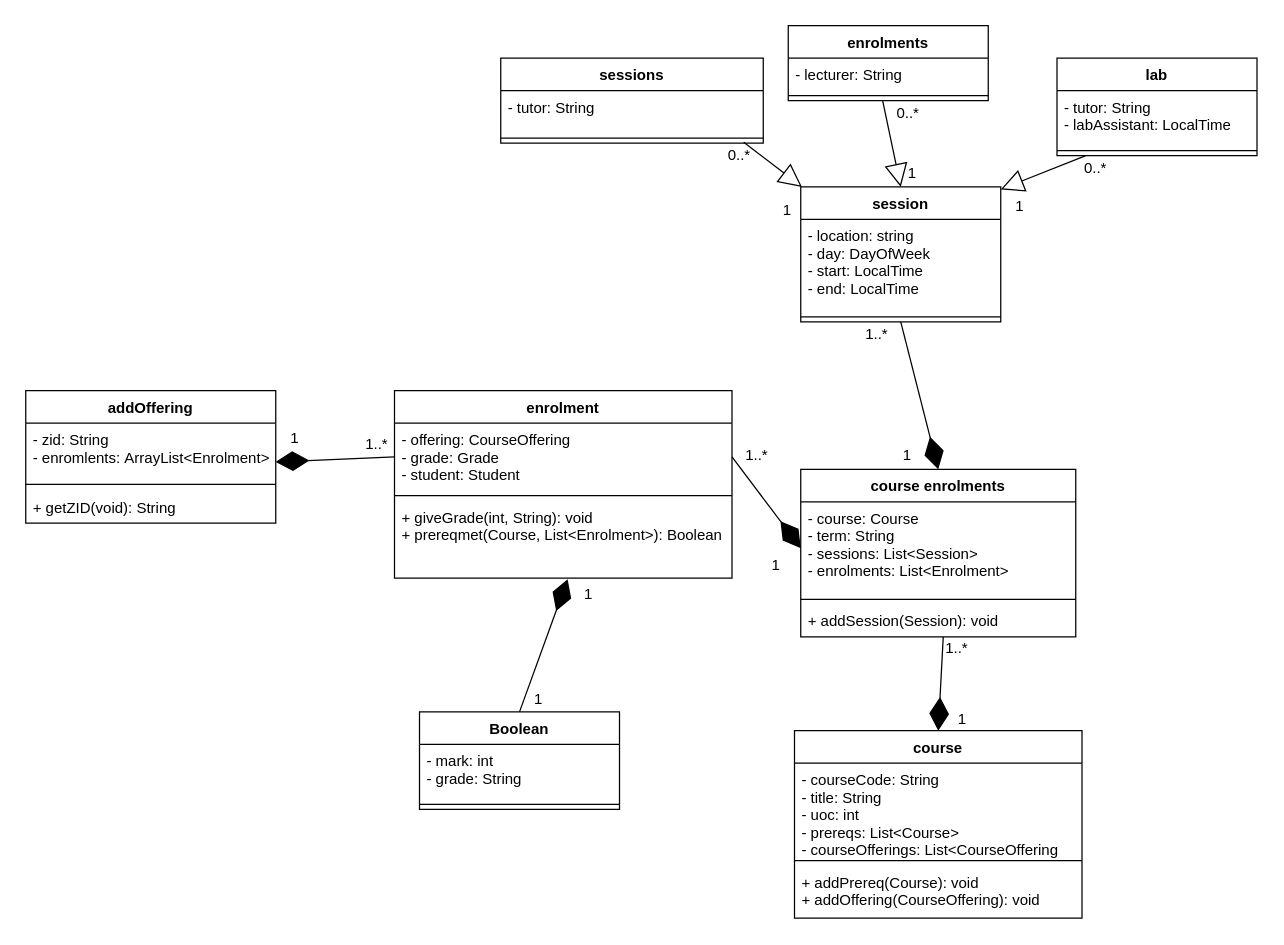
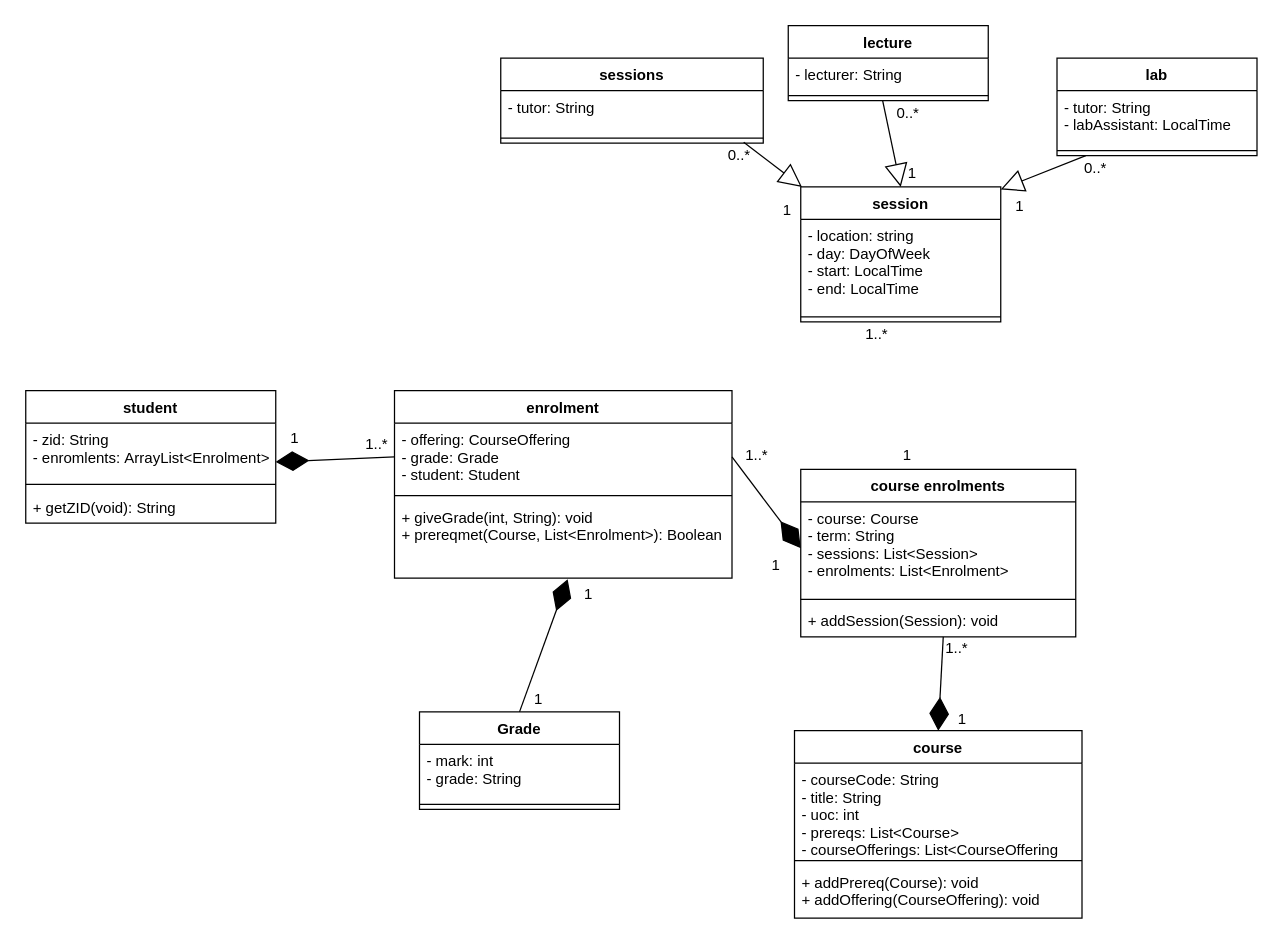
(888, 43) -> (888, 43)
(915, 380) -> none
(150, 408) -> (150, 408)
(519, 729) -> (519, 729)
